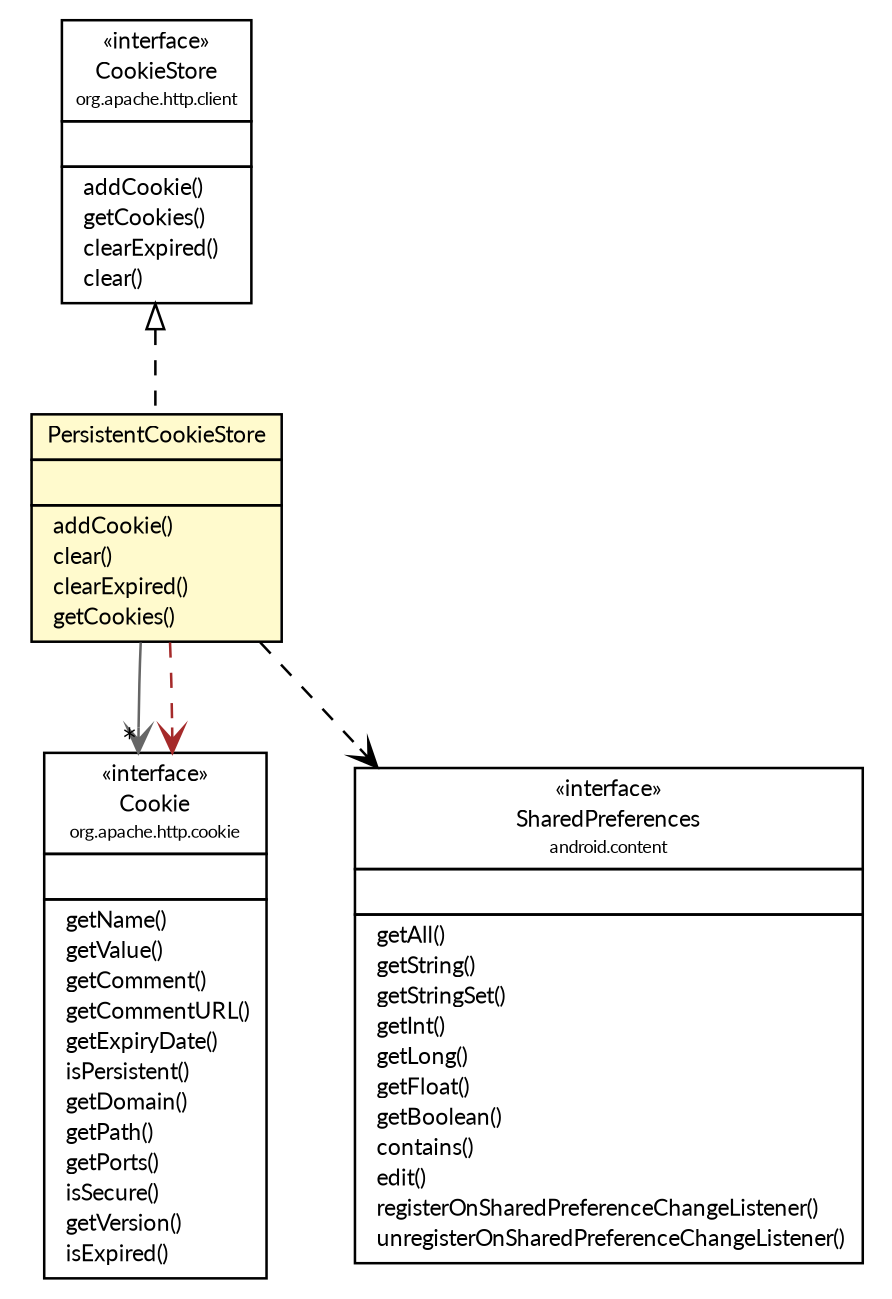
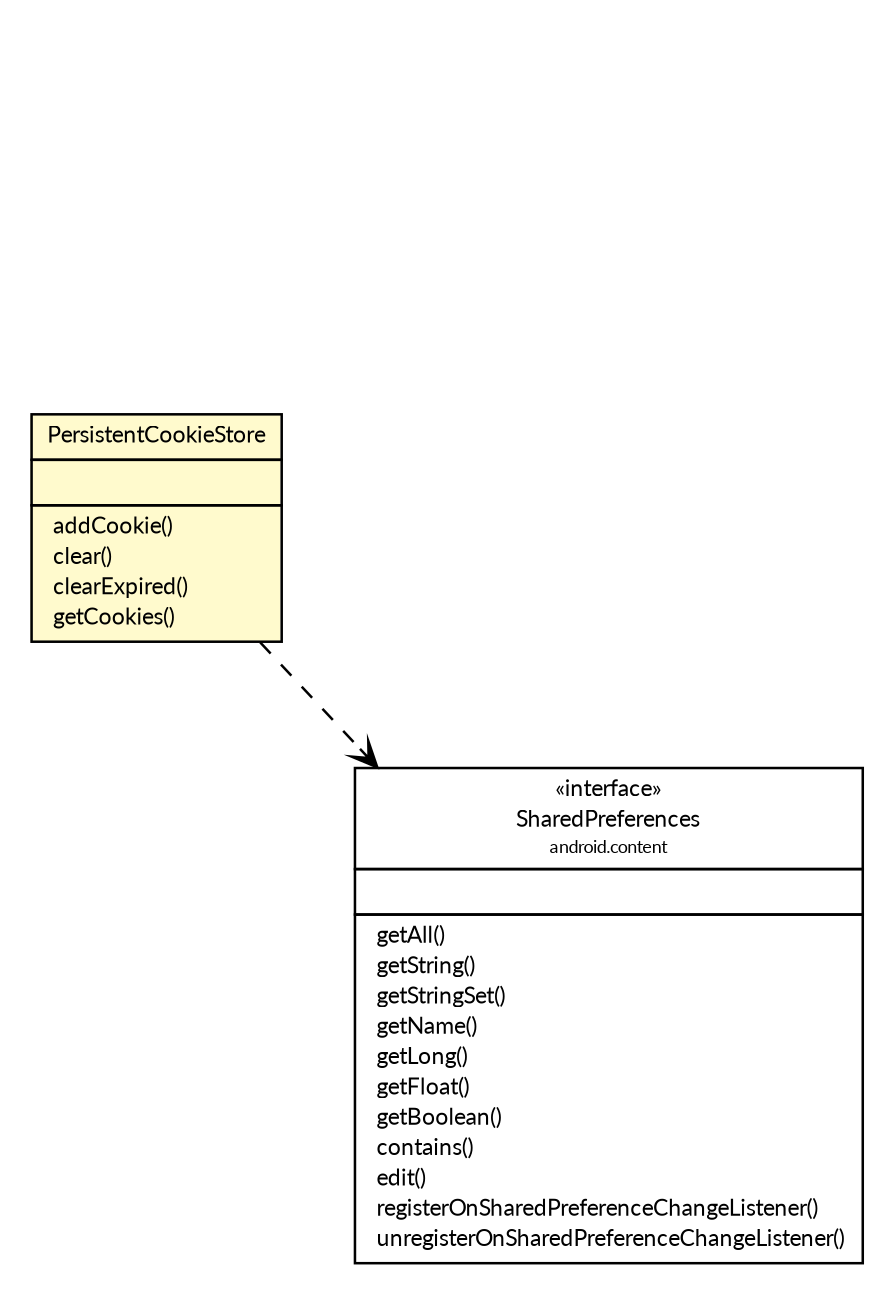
(155, 162) -> none
(155, 1016) -> none
(408, 1027) -> (424, 1027)
